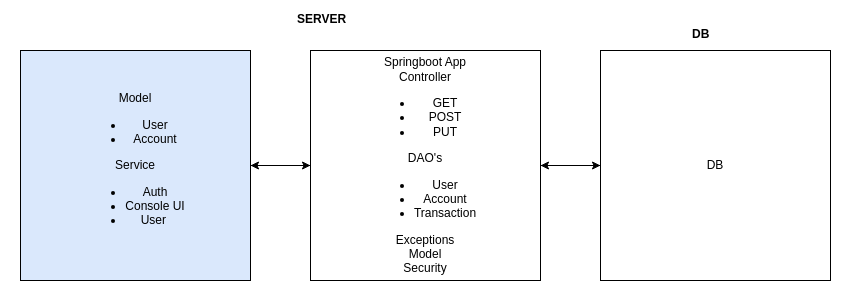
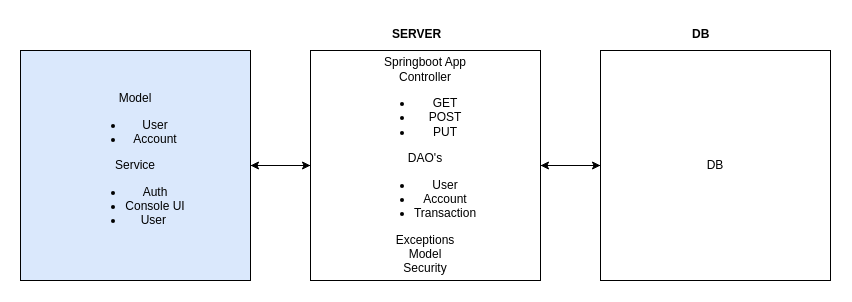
(331, 21) -> (426, 36)
